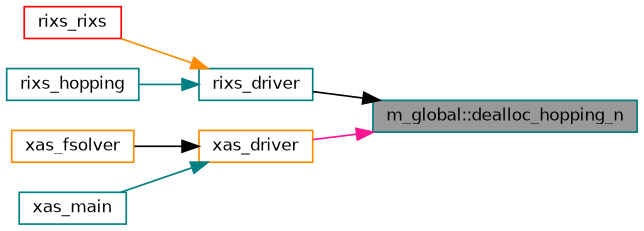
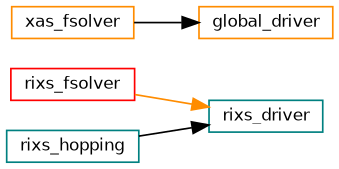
(73, 23) -> (73, 84)
(161, 84) -> (165, 132)
(505, 116) -> none
(256, 146) -> (266, 23)
(73, 208) -> none
